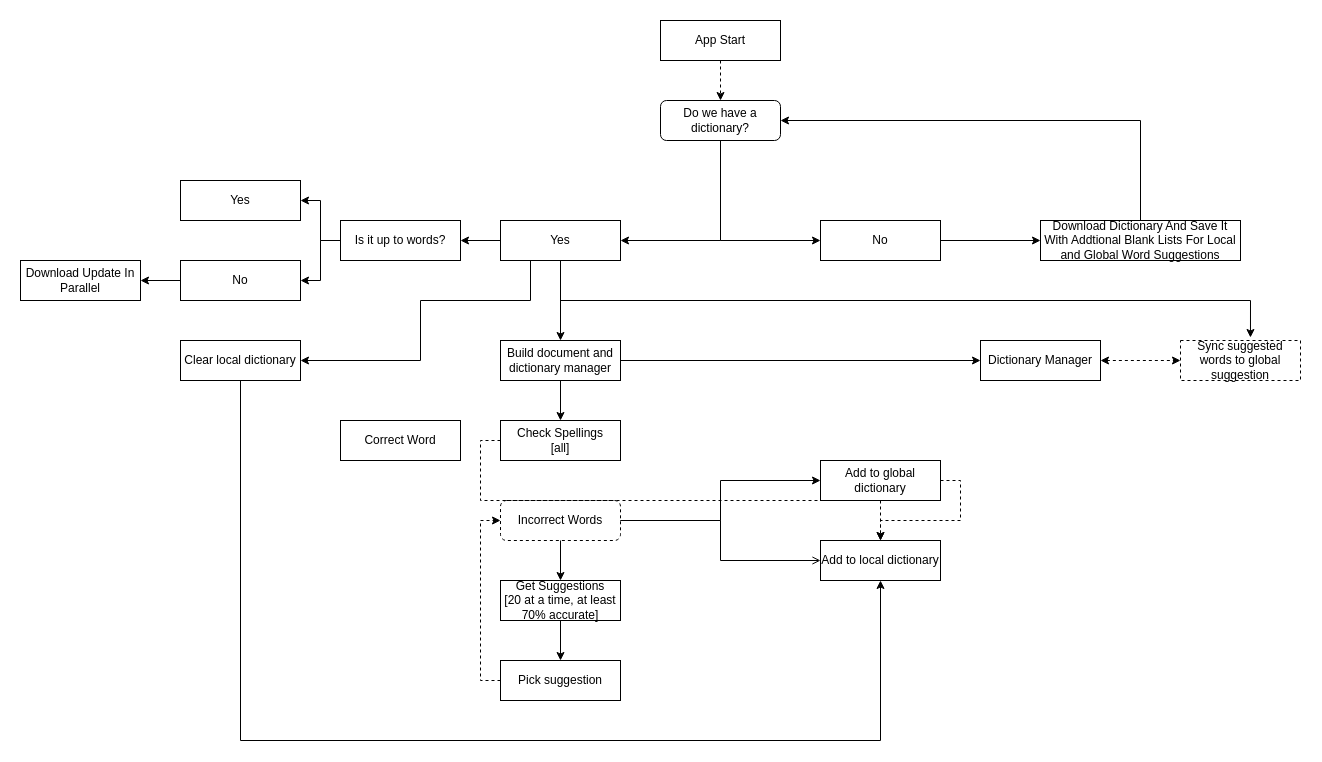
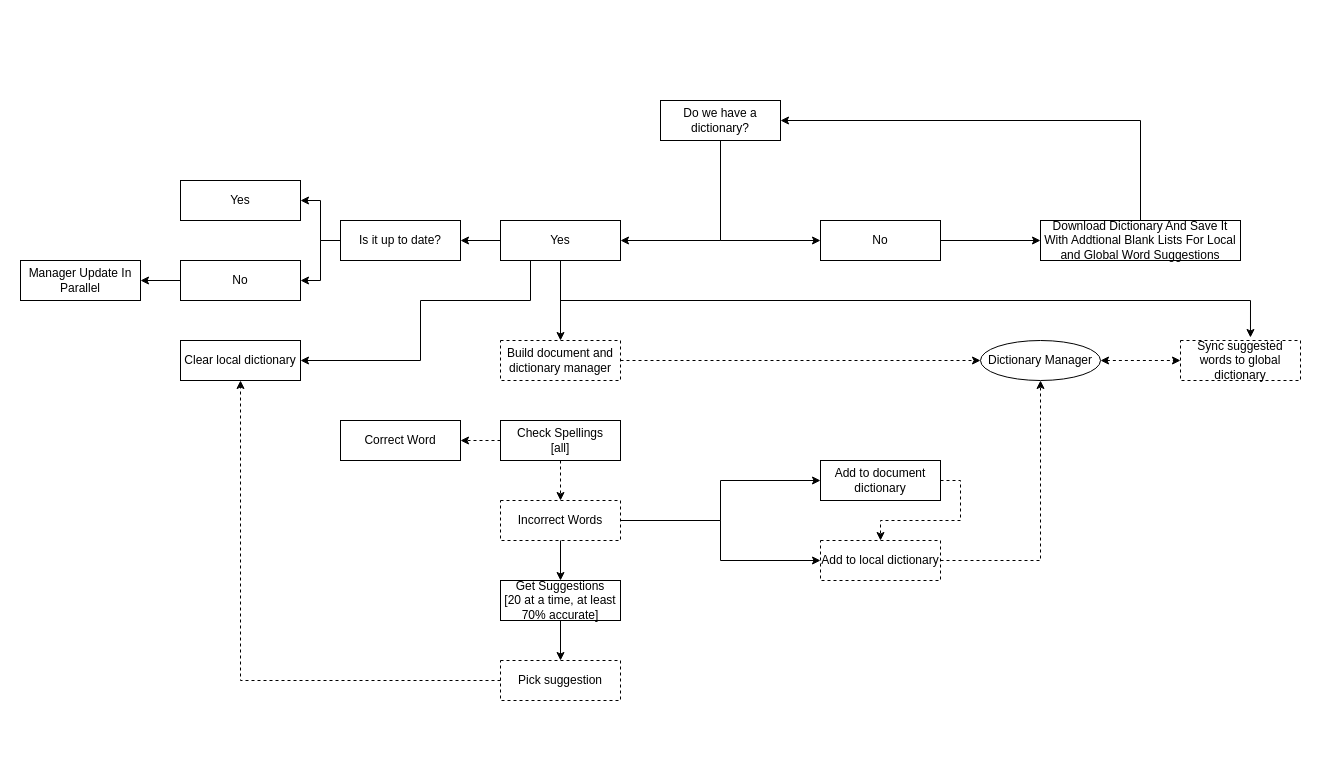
(721, 41) -> none
(721, 77) -> none
(721, 121) -> (721, 121)
(401, 241) -> (401, 241)
(81, 281) -> (81, 281)
(561, 361) -> (561, 361)
(797, 361) -> (797, 361)
(1041, 361) -> (1041, 361)
(1241, 361) -> (1241, 361)
(561, 397) -> none
none -> (561, 477)
(881, 481) -> (881, 481)
(621, 501) -> (472, 441)
(561, 521) -> (561, 521)
none -> (1041, 524)
(814, 561) -> (812, 561)
(881, 561) -> (881, 561)
(481, 593) -> (360, 681)
(561, 681) -> (561, 681)
(608, 741) -> none
